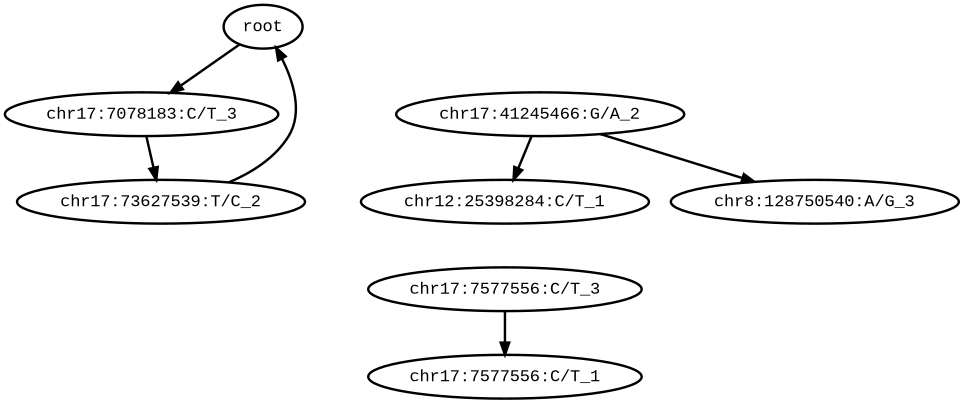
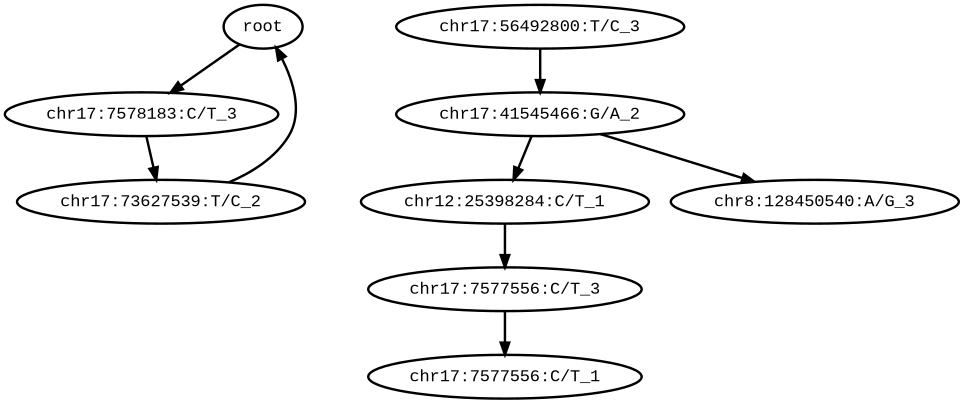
none -> (540, 27)
(142, 114) -> (142, 114)
(540, 114) -> (540, 114)
(815, 202) -> (815, 202)
none -> (505, 240)
